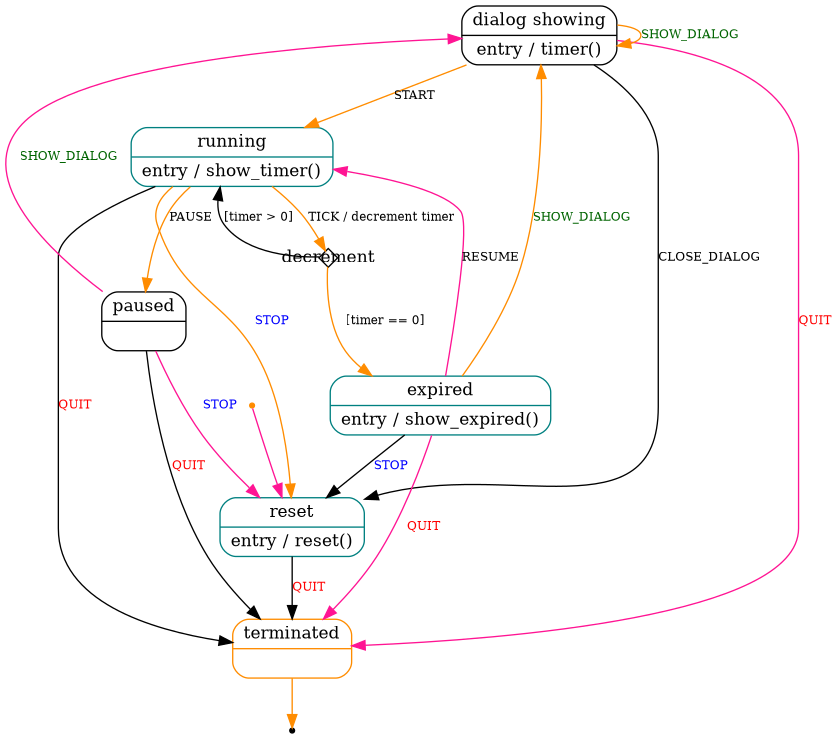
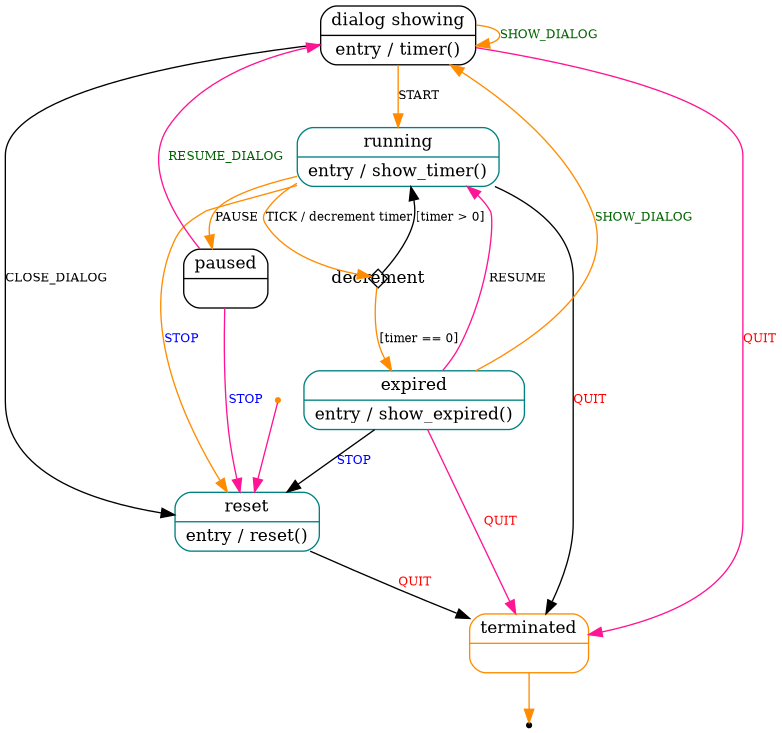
(69, 157) -> (226, 157)
(177, 490) -> none
